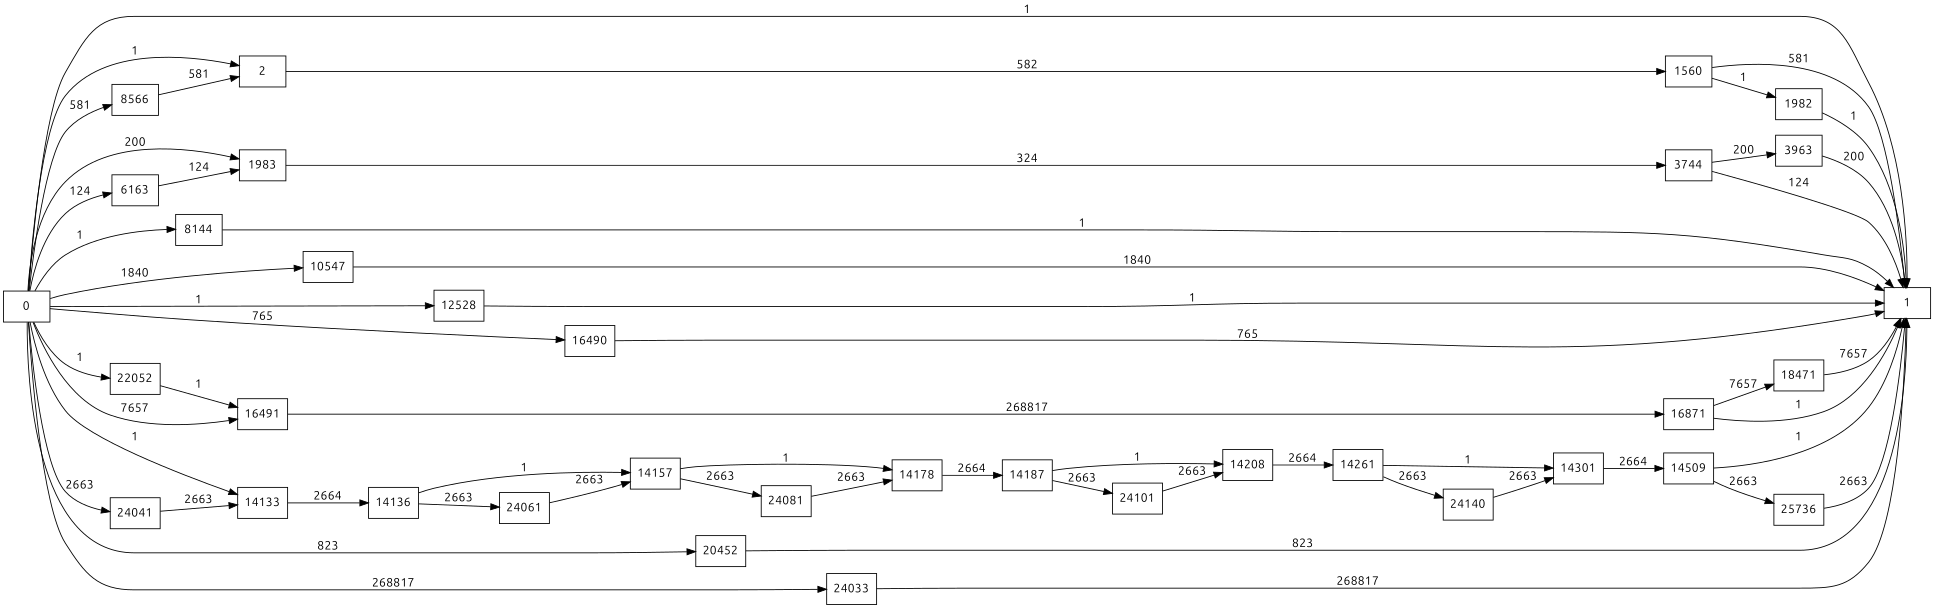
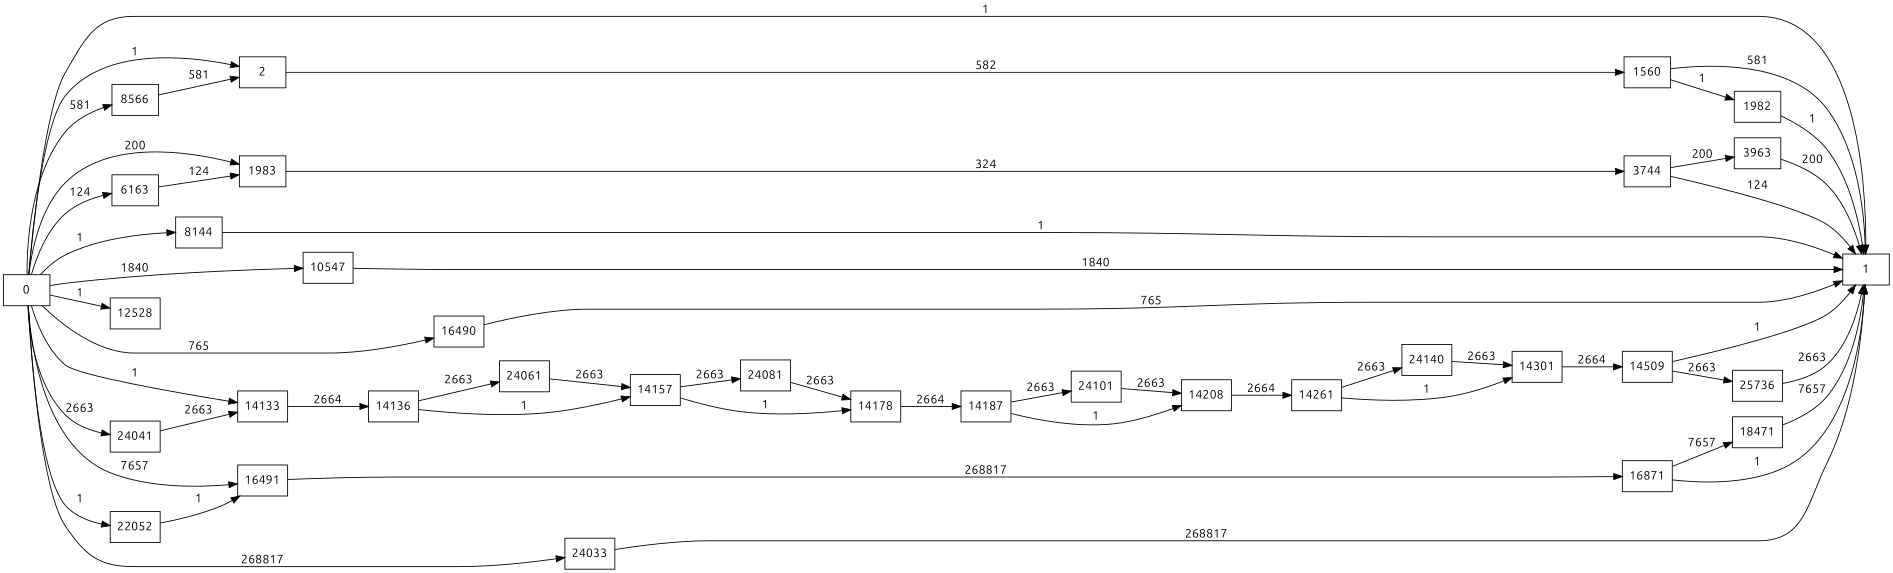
(1180, 305) -> none
(721, 551) -> none
